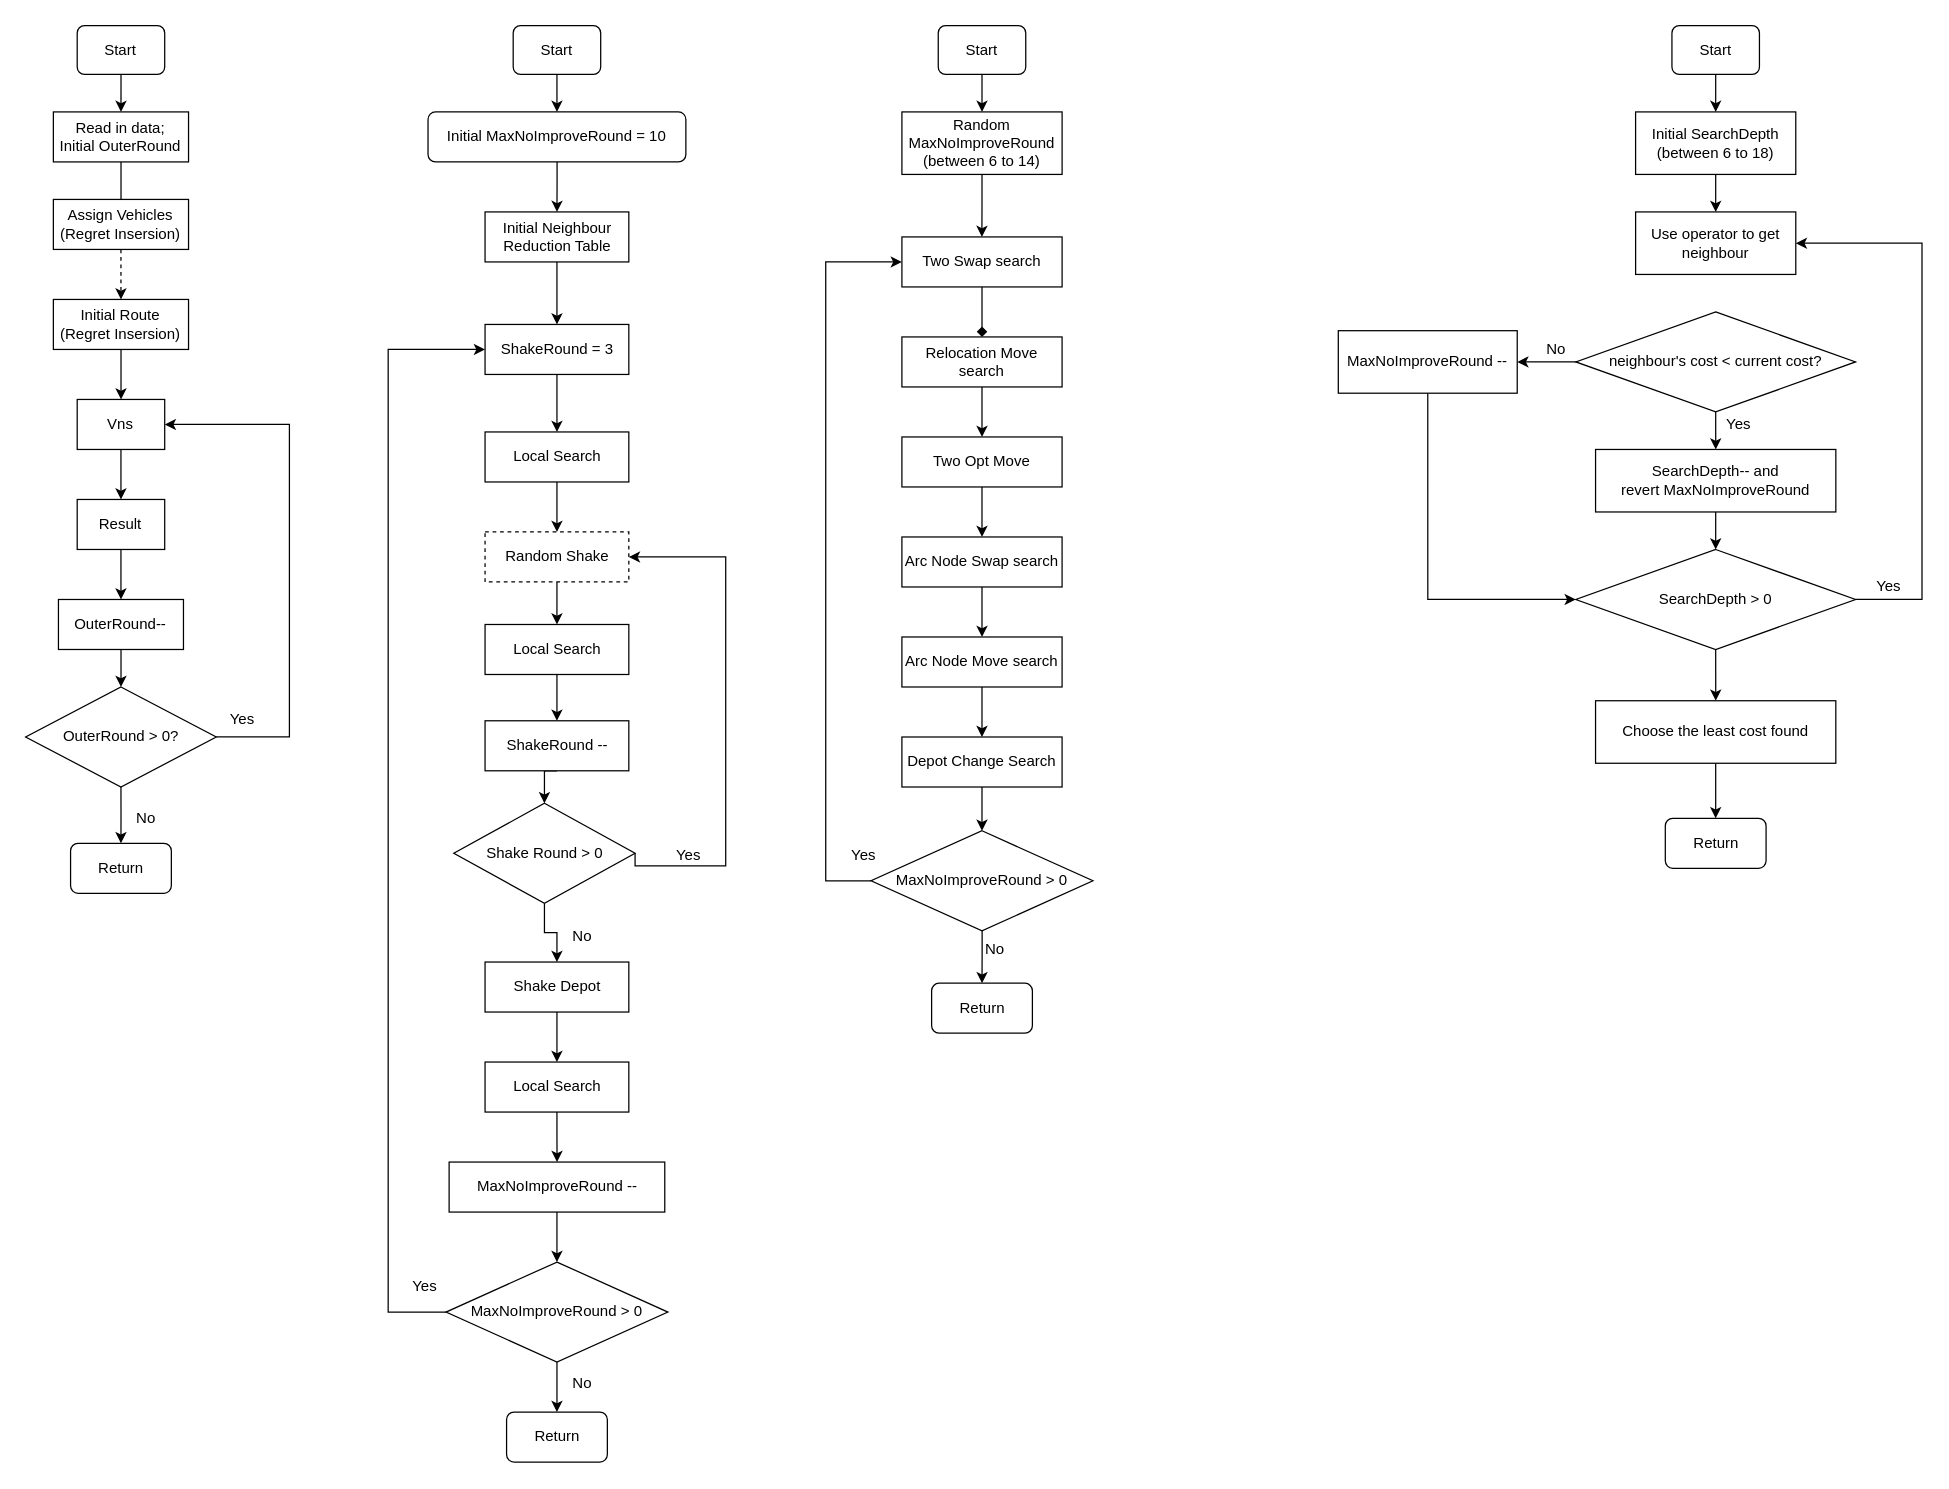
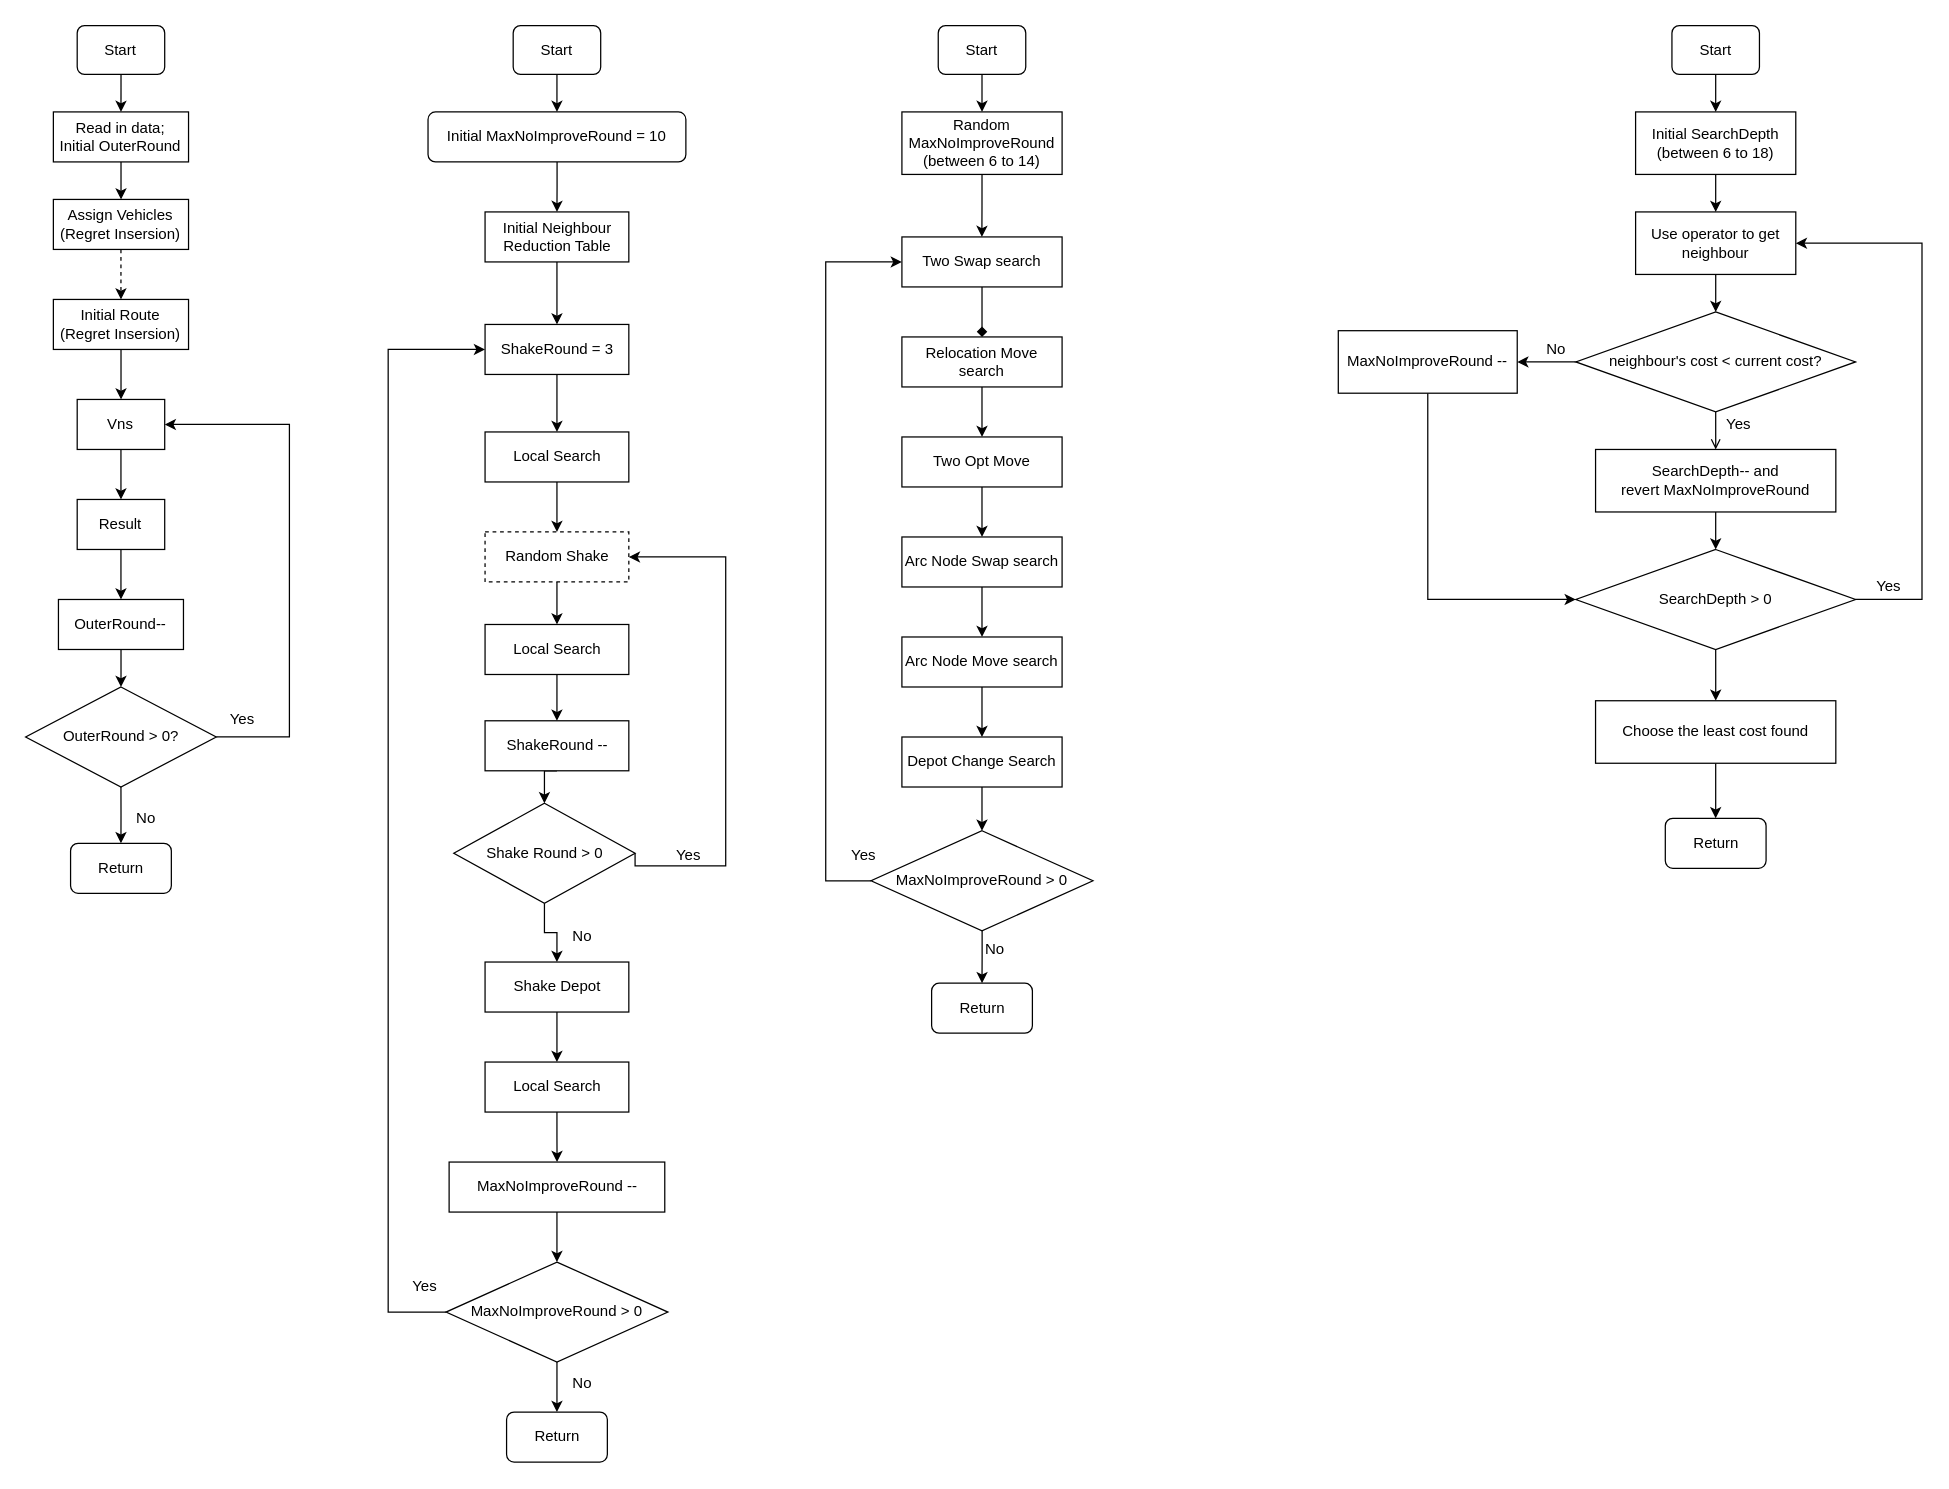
(121, 193) -> (121, 189)
none -> (1716, 288)
(1716, 439) -> (1716, 441)
